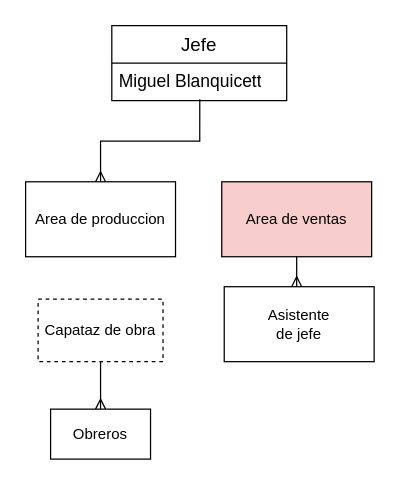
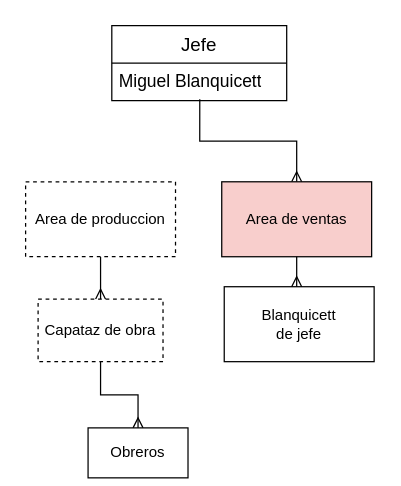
(132, 141) -> (267, 141)
(101, 219) -> (101, 219)
none -> (101, 279)
(299, 324) -> (299, 324)
(101, 434) -> (138, 453)
